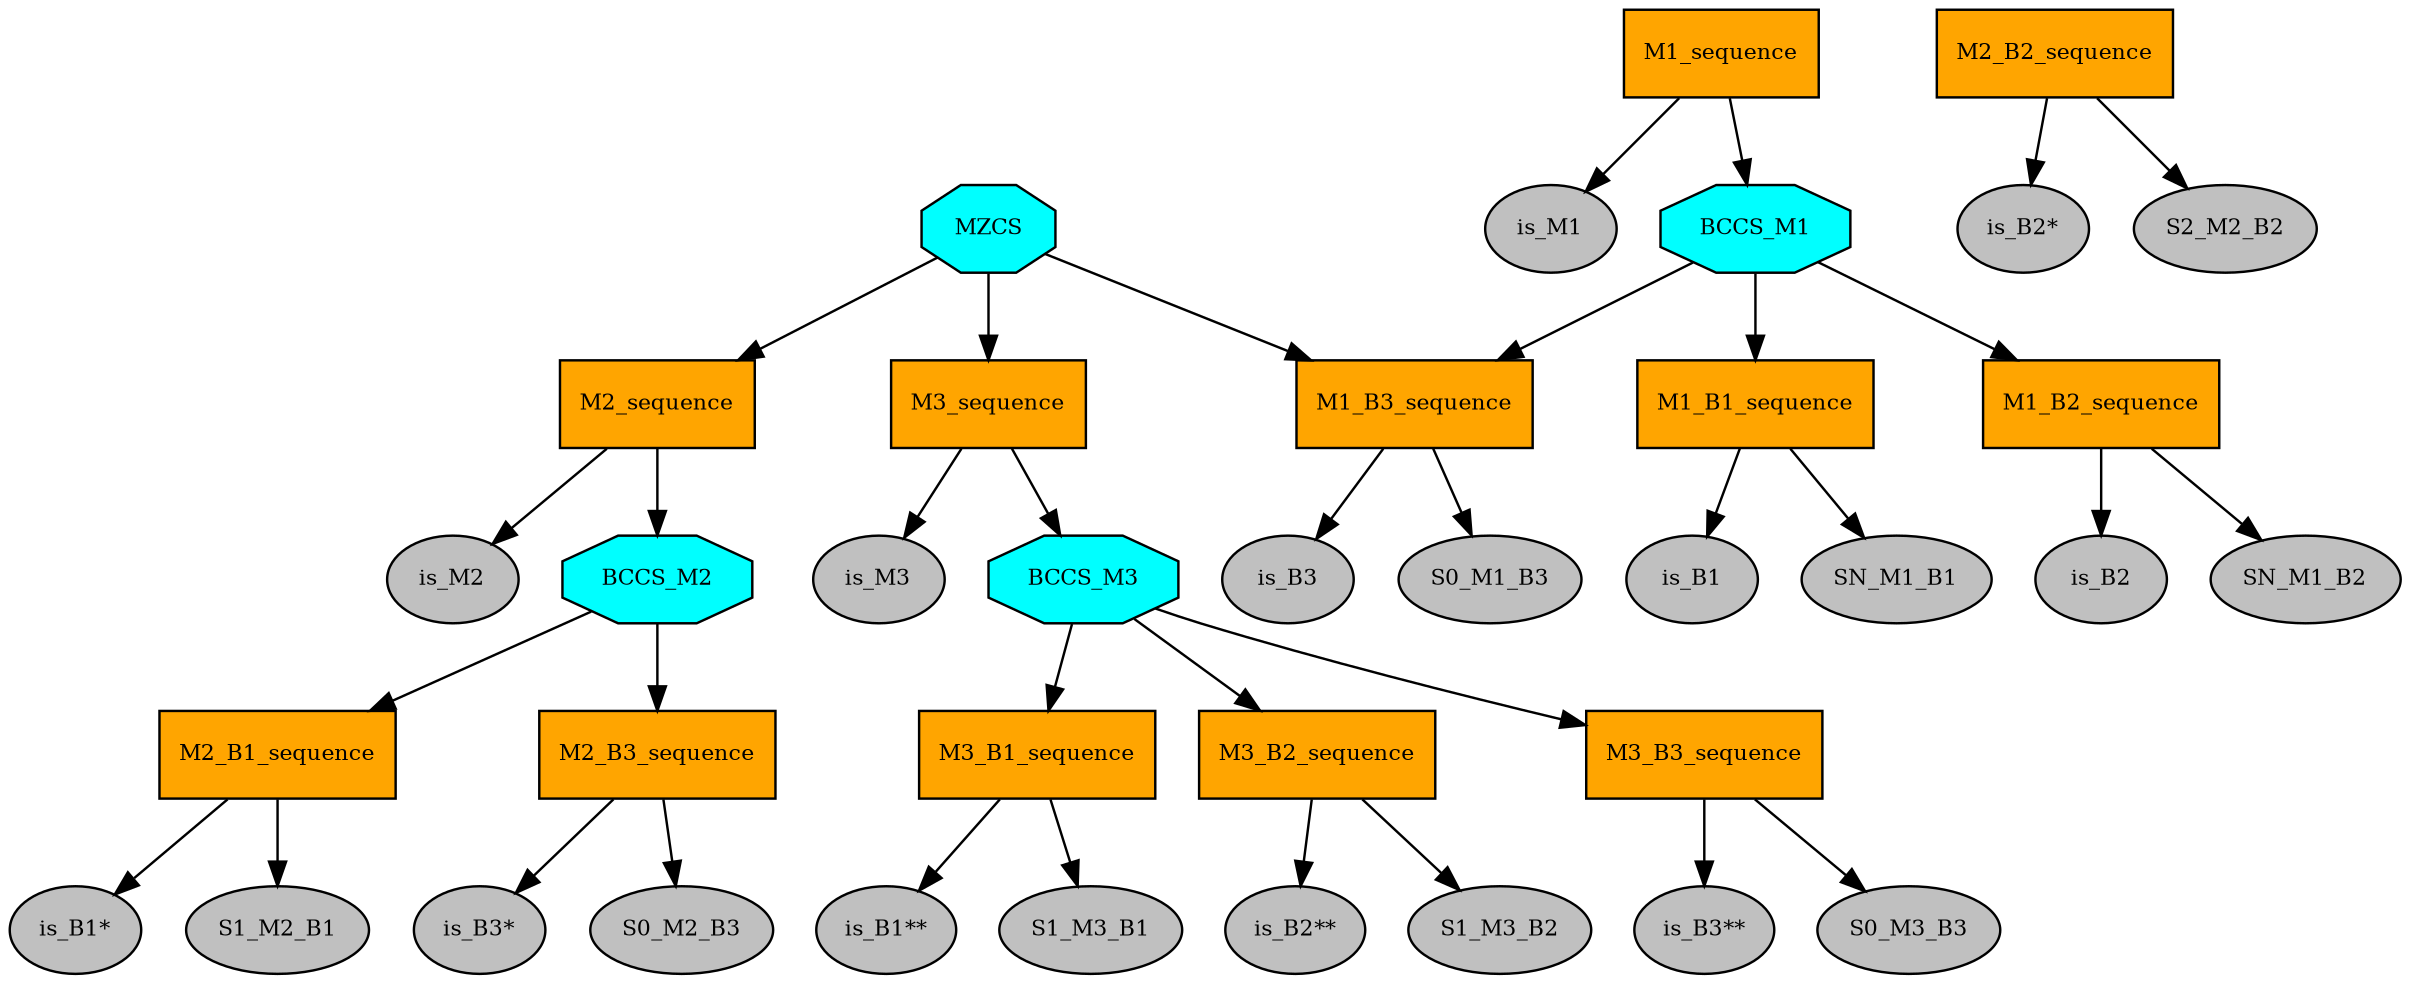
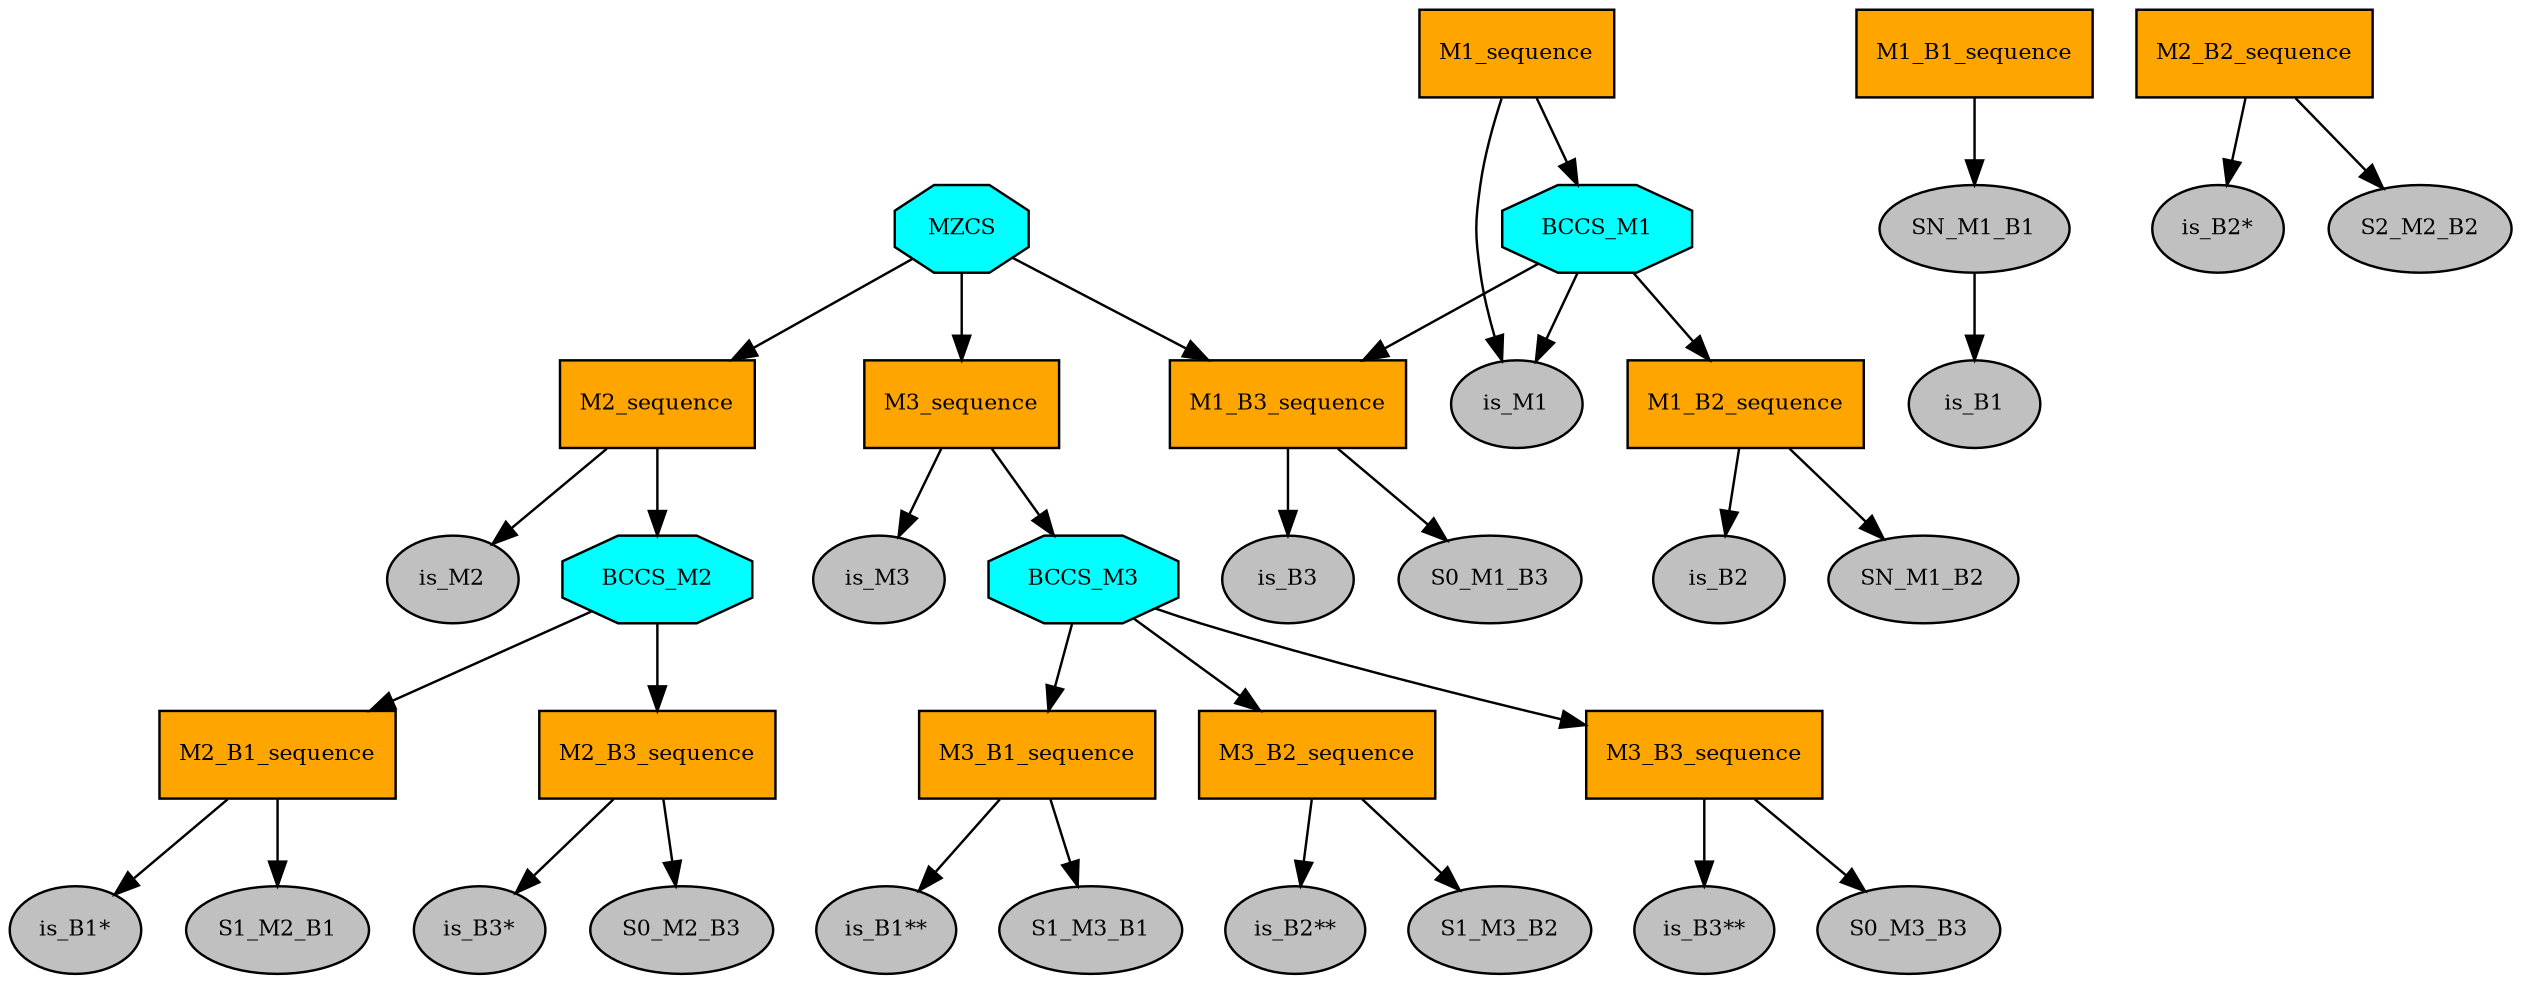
(1755, 305) -> (1562, 306)
(1728, 481) -> (1975, 305)
